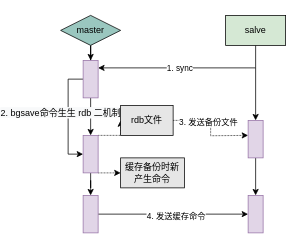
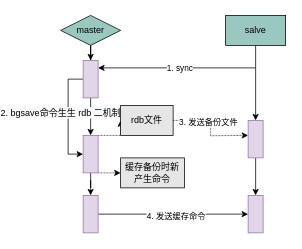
(255, 30) -> (255, 30)
